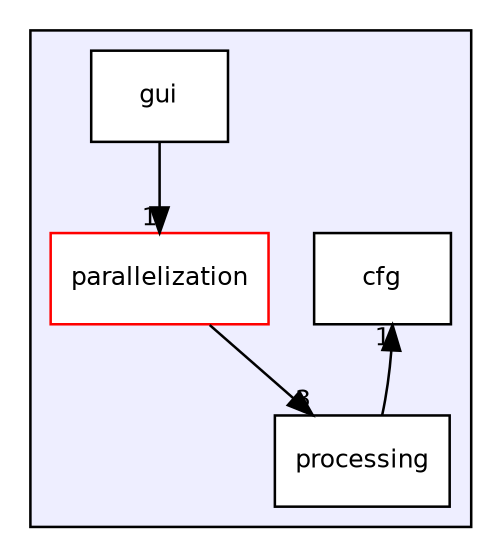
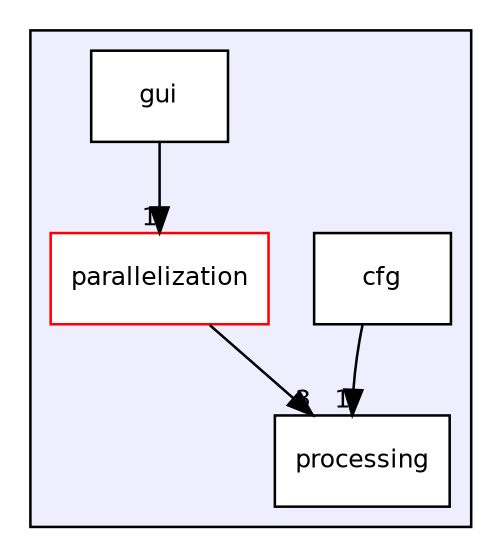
(388, 383) -> (357, 357)
